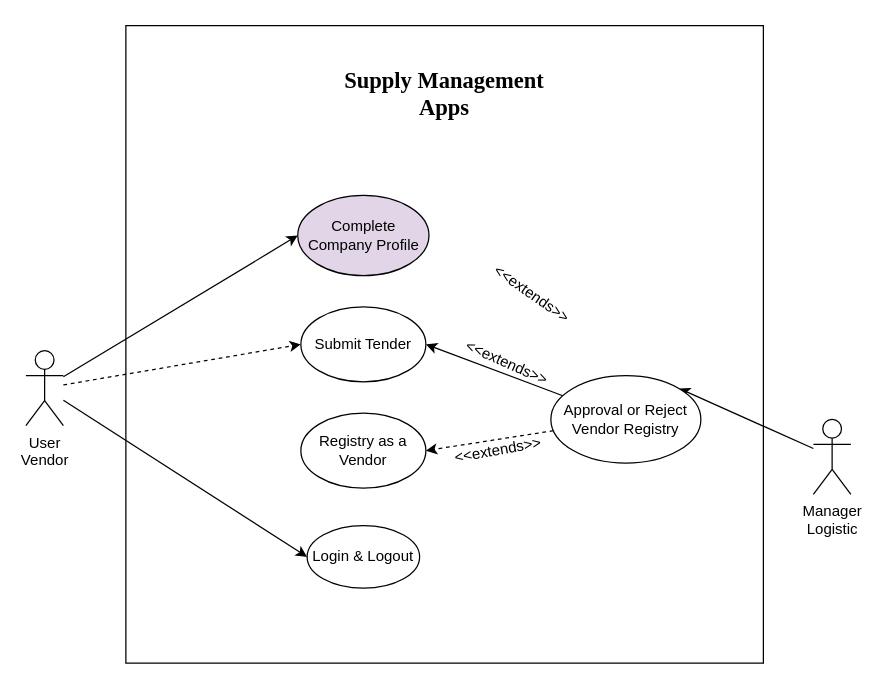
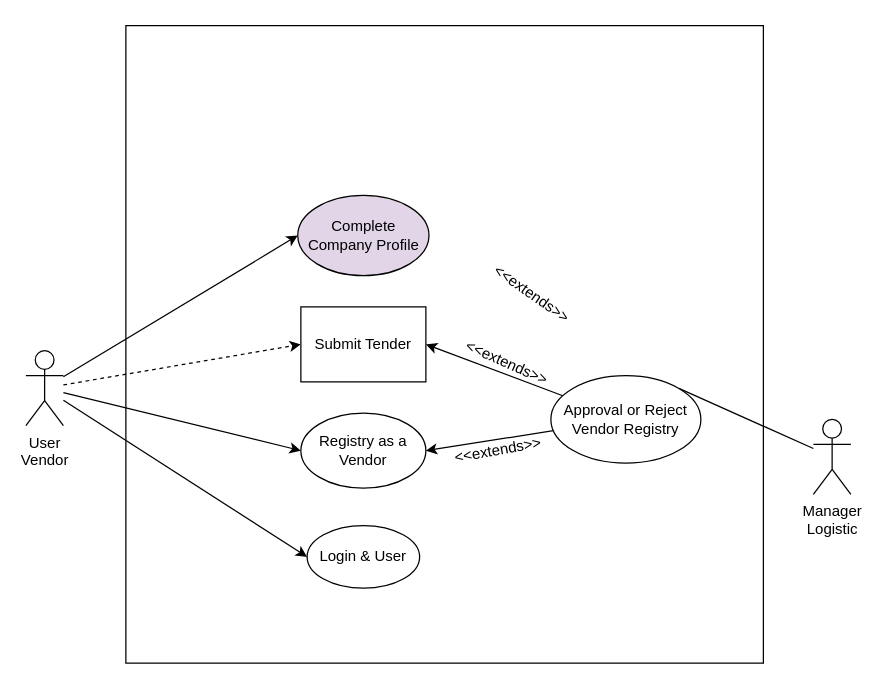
(444, 94) -> none
(363, 344) -> (363, 344)
(687, 392) -> (683, 390)
none -> (178, 421)
(493, 440) -> (493, 440)
(363, 557) -> (363, 557)
